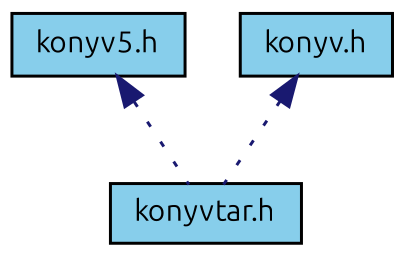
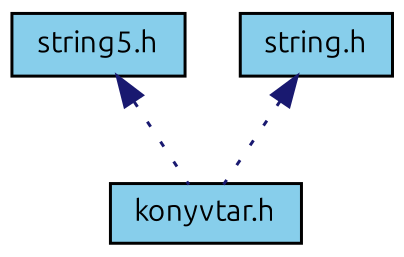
(98, 45) -> (98, 45)
(316, 45) -> (316, 45)
